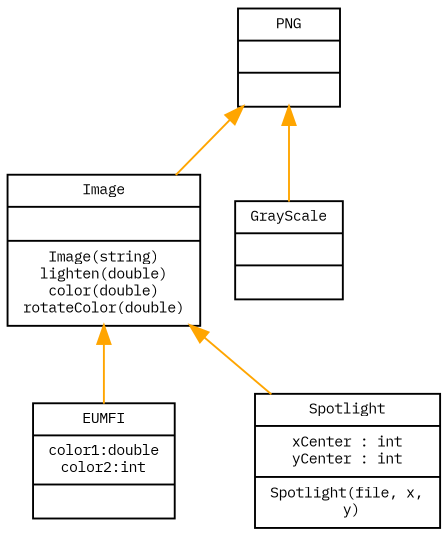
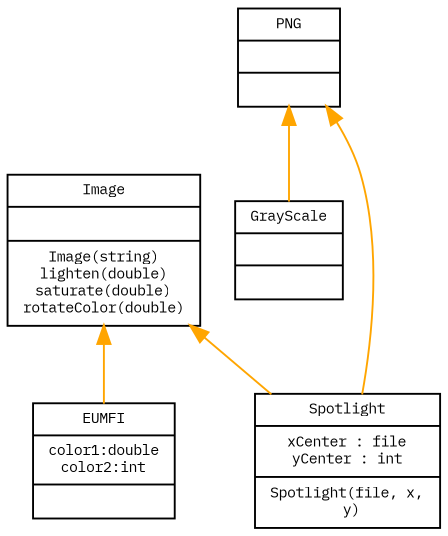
(203, 147) -> (373, 255)
(104, 291) -> (104, 291)
(348, 442) -> (348, 442)
